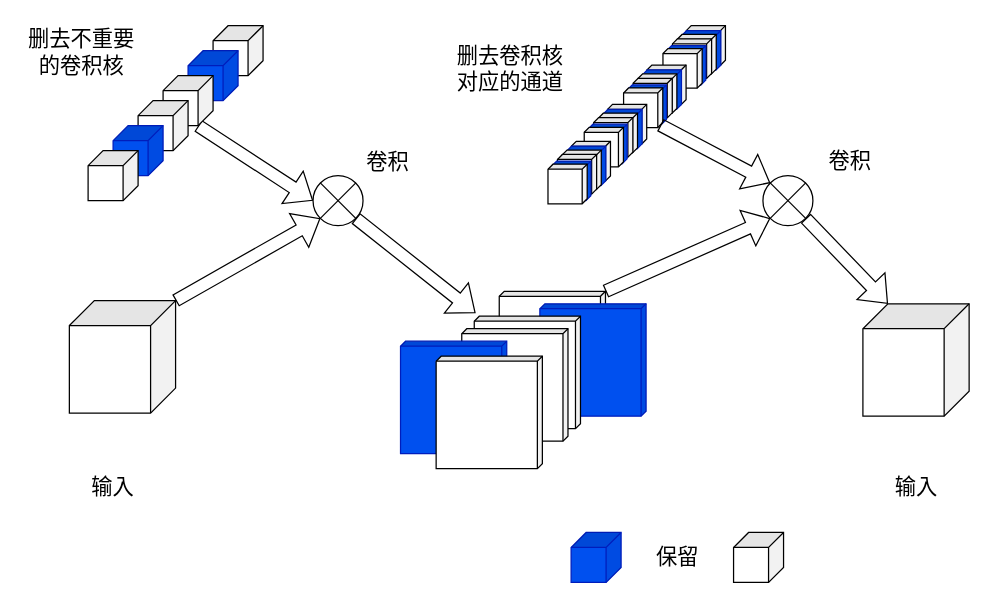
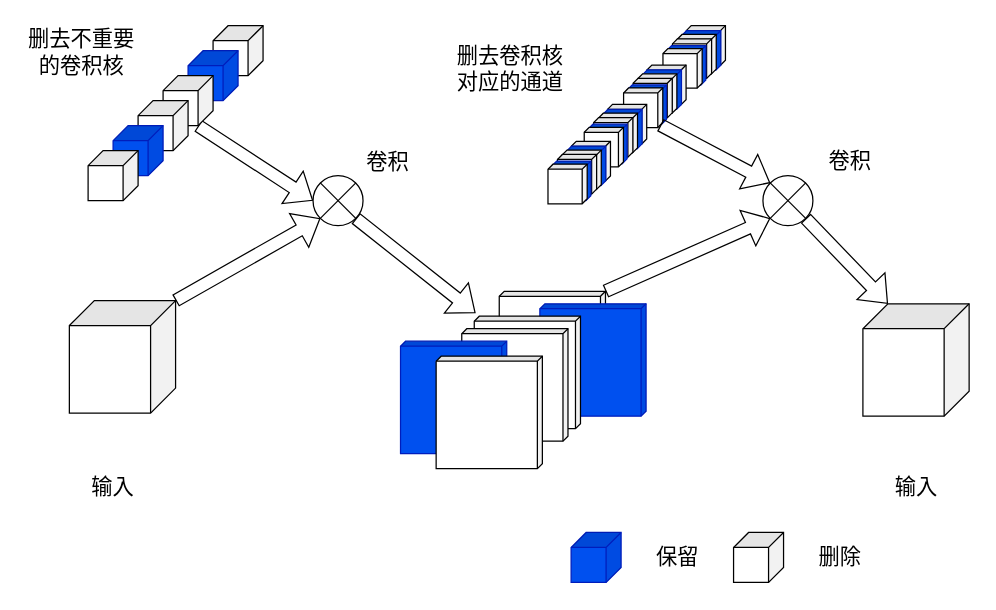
none -> (840, 558)
